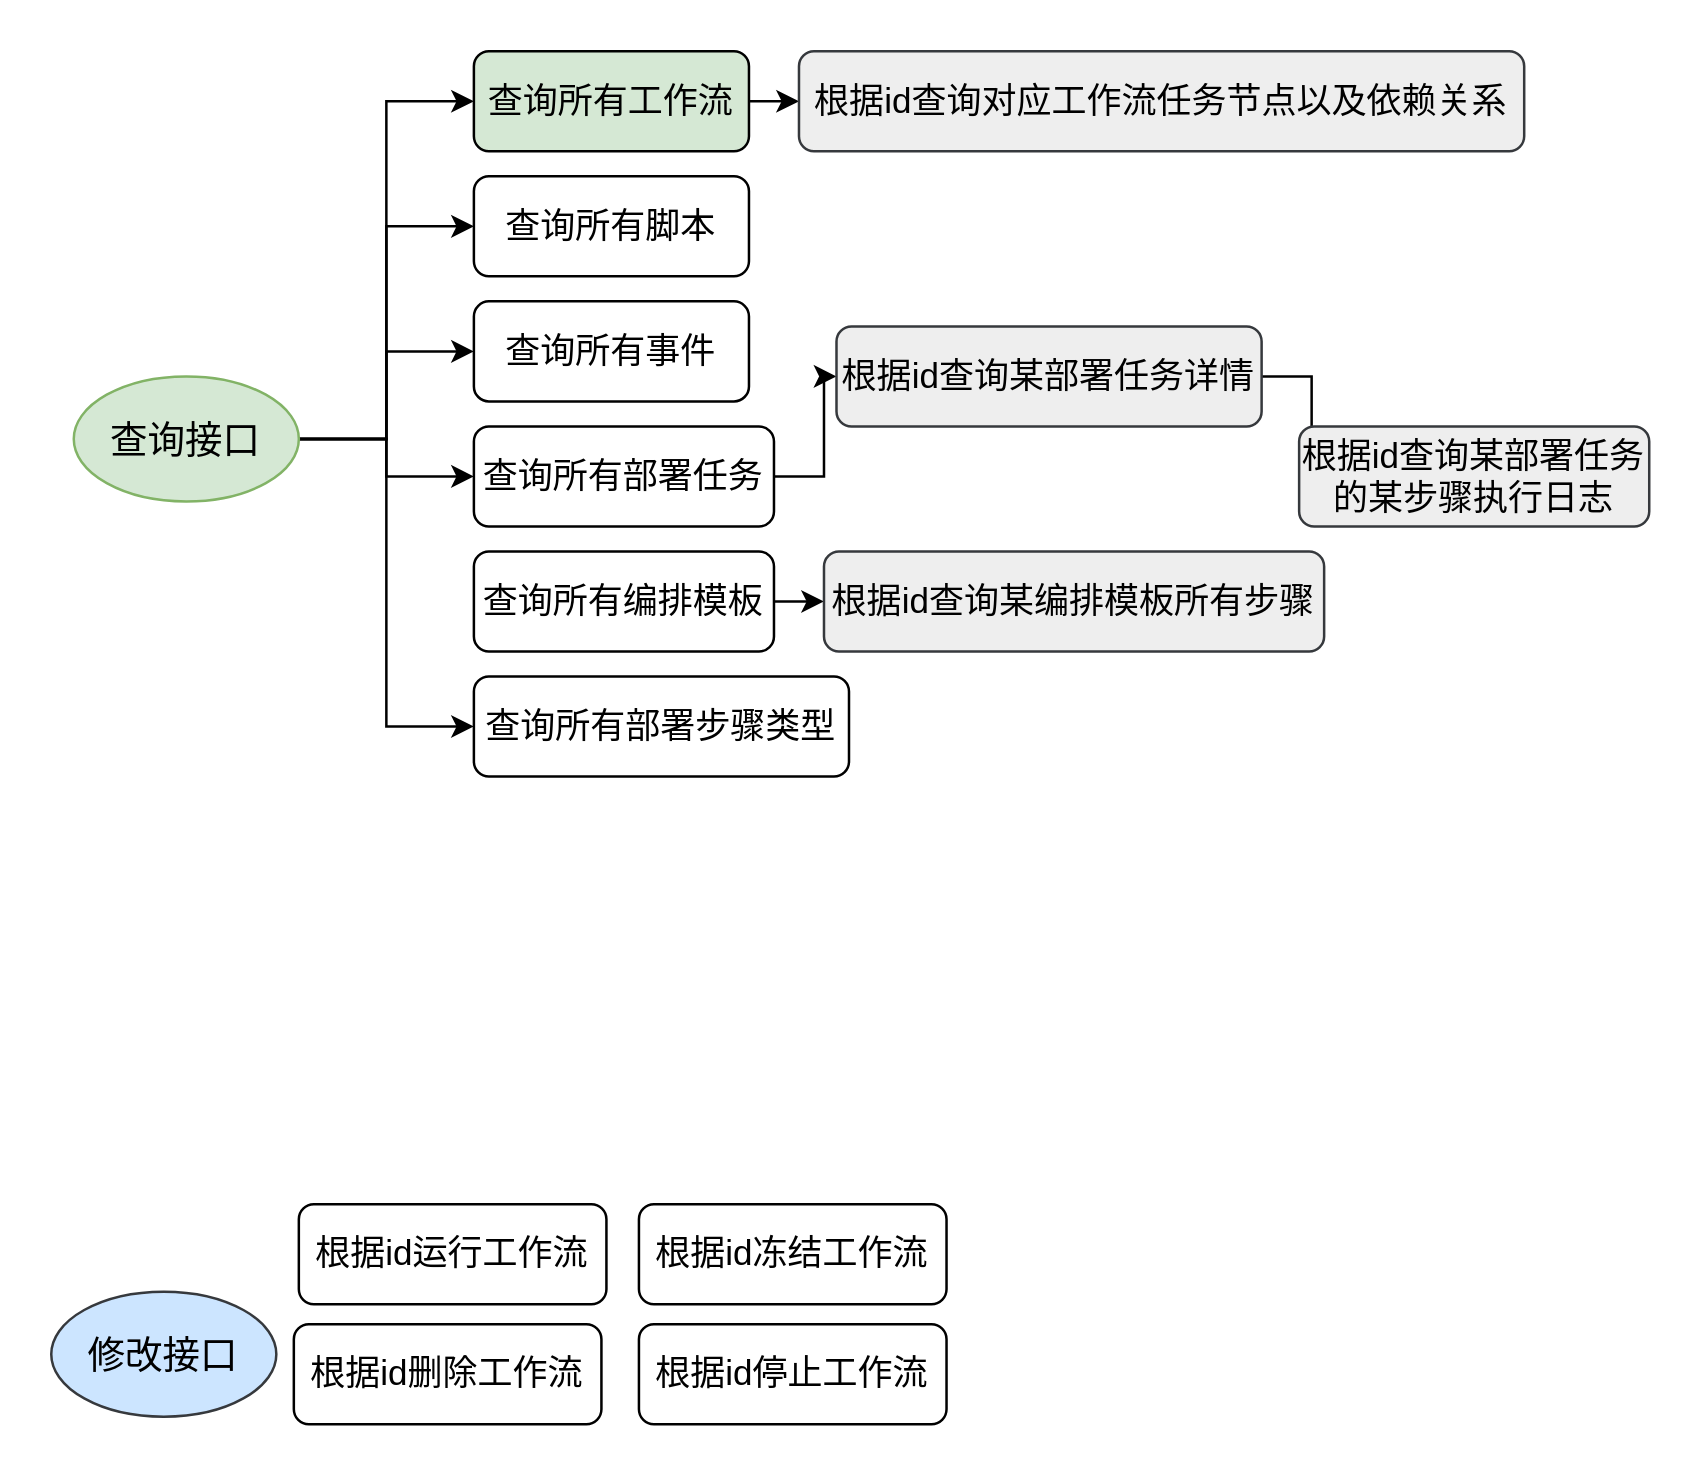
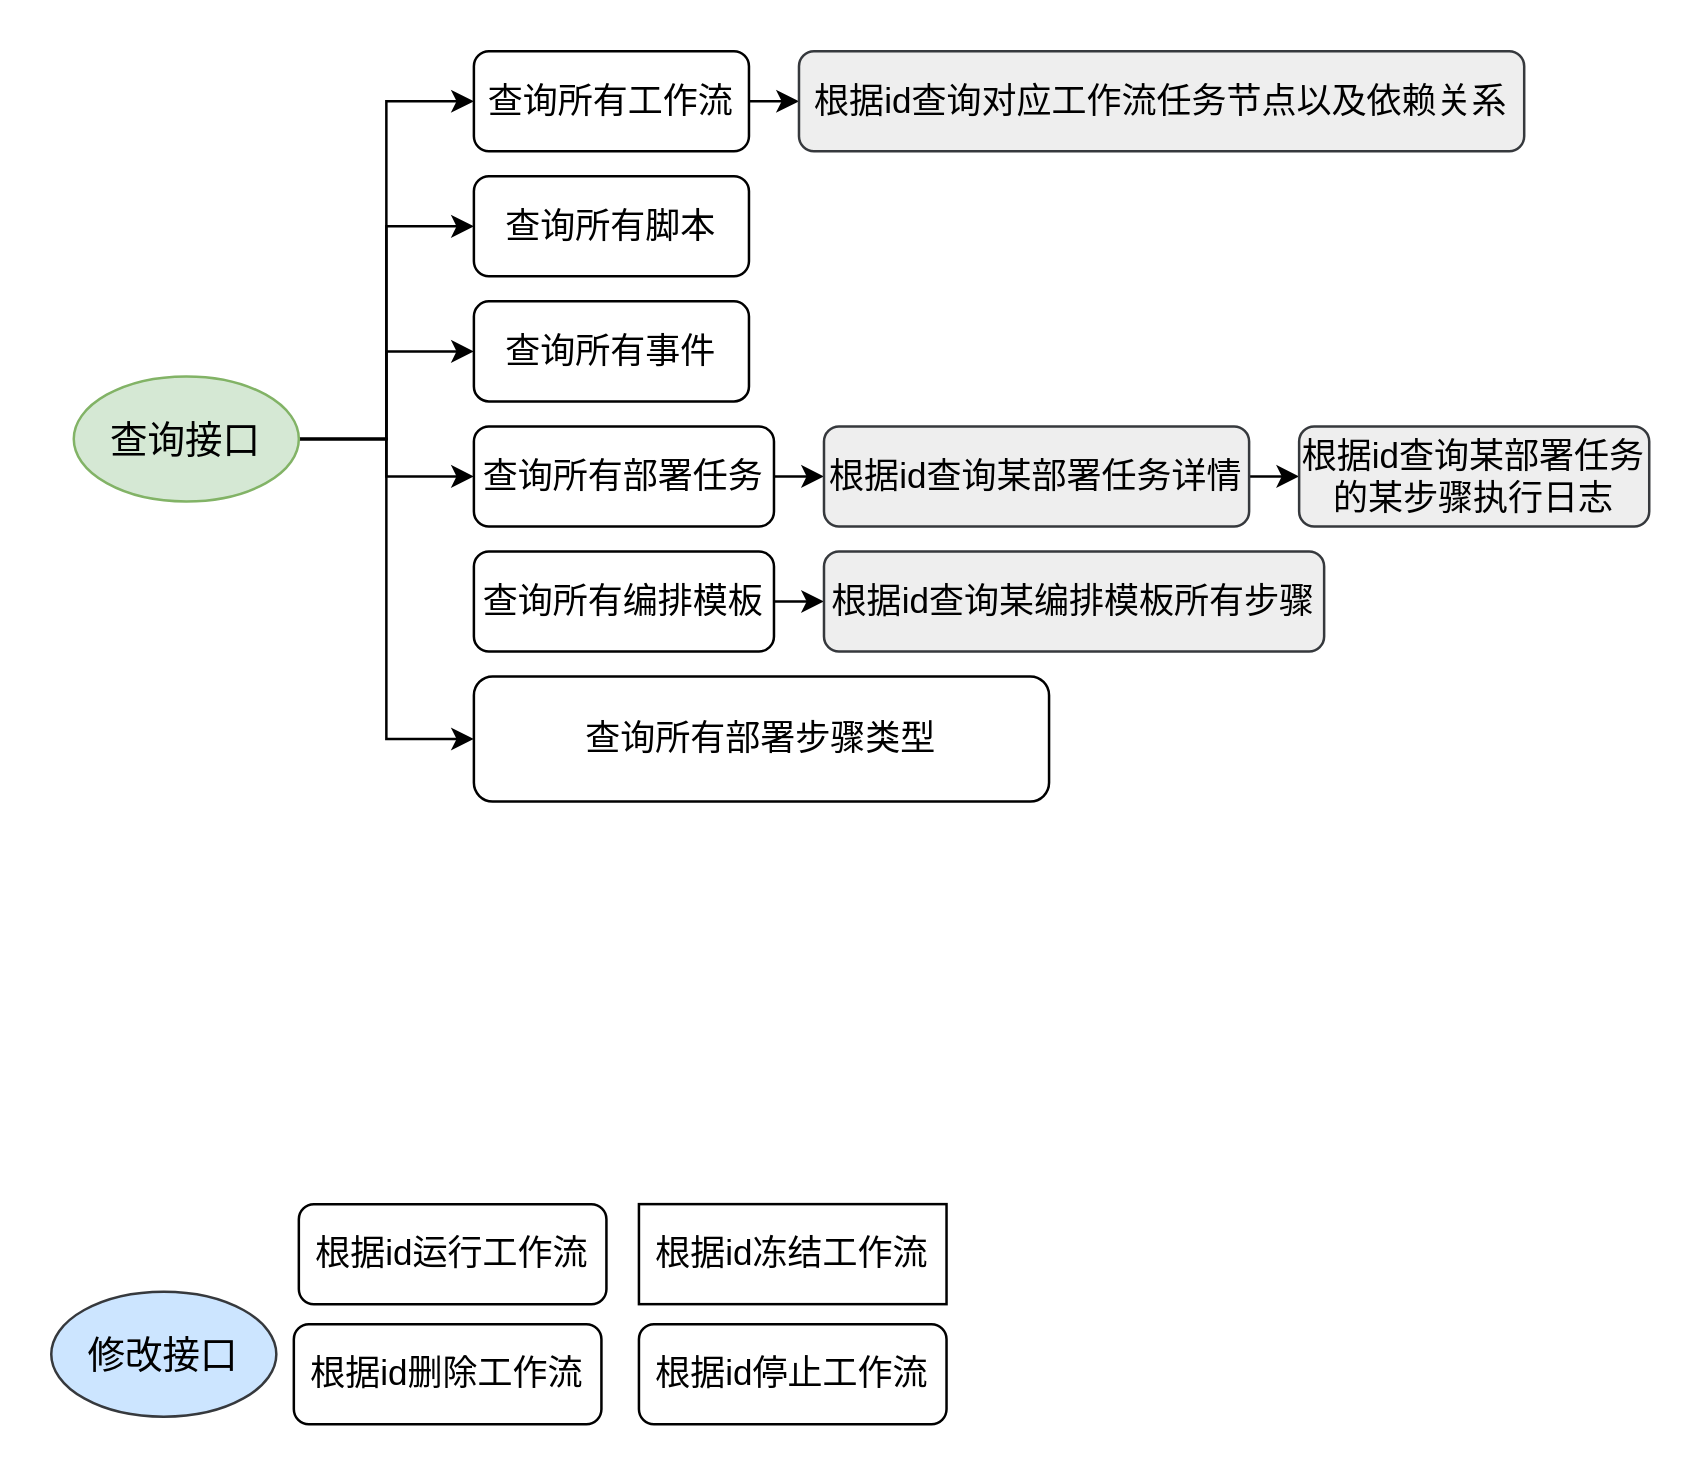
(611, 101) -> (611, 101)
(1049, 376) -> (1036, 476)
(661, 726) -> (761, 739)
(793, 1254) -> (793, 1254)
